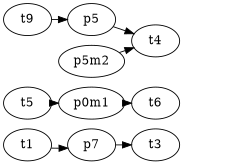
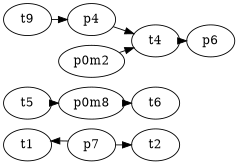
(92, 20) -> (92, 20)
none -> (211, 41)
(92, 61) -> (92, 61)
(92, 103) -> (92, 103)
(156, 145) -> (156, 145)
(55, 148) -> (64, 141)
